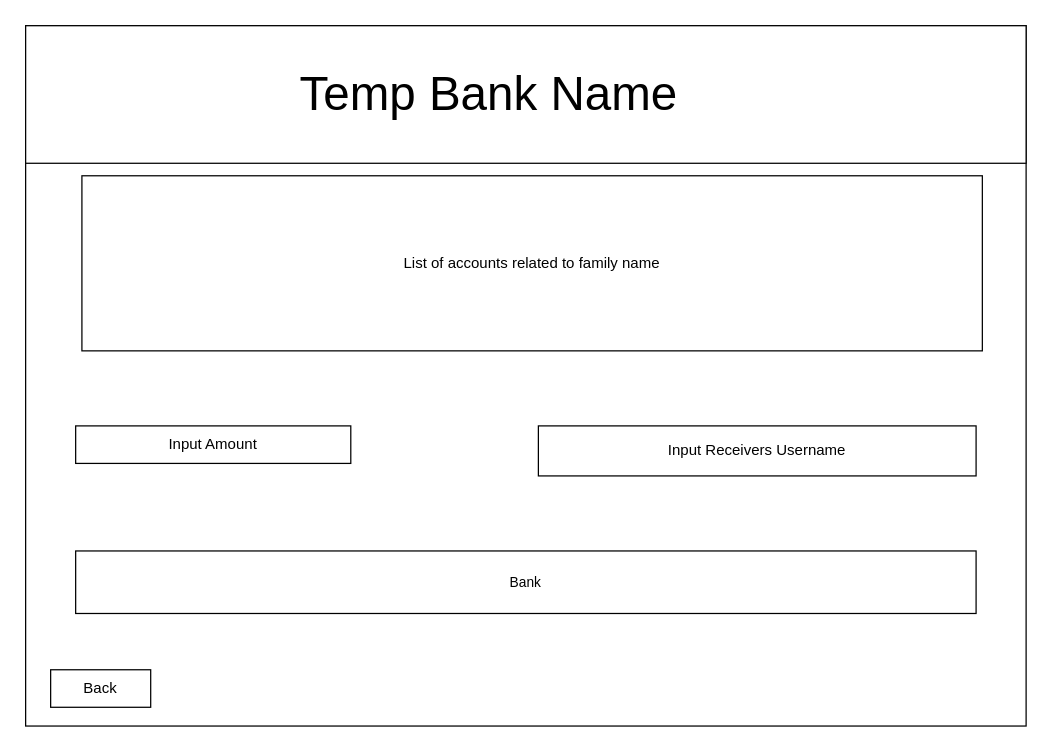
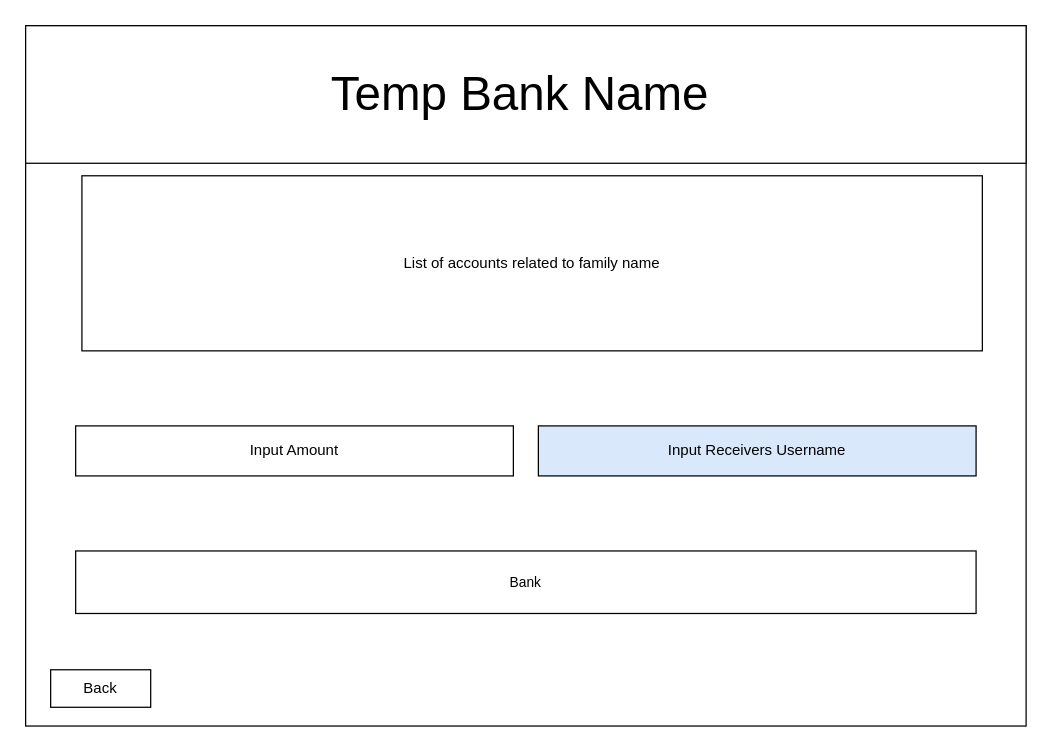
(489, 94) -> (520, 94)
(213, 444) -> (294, 451)
(757, 451) -> (757, 451)
